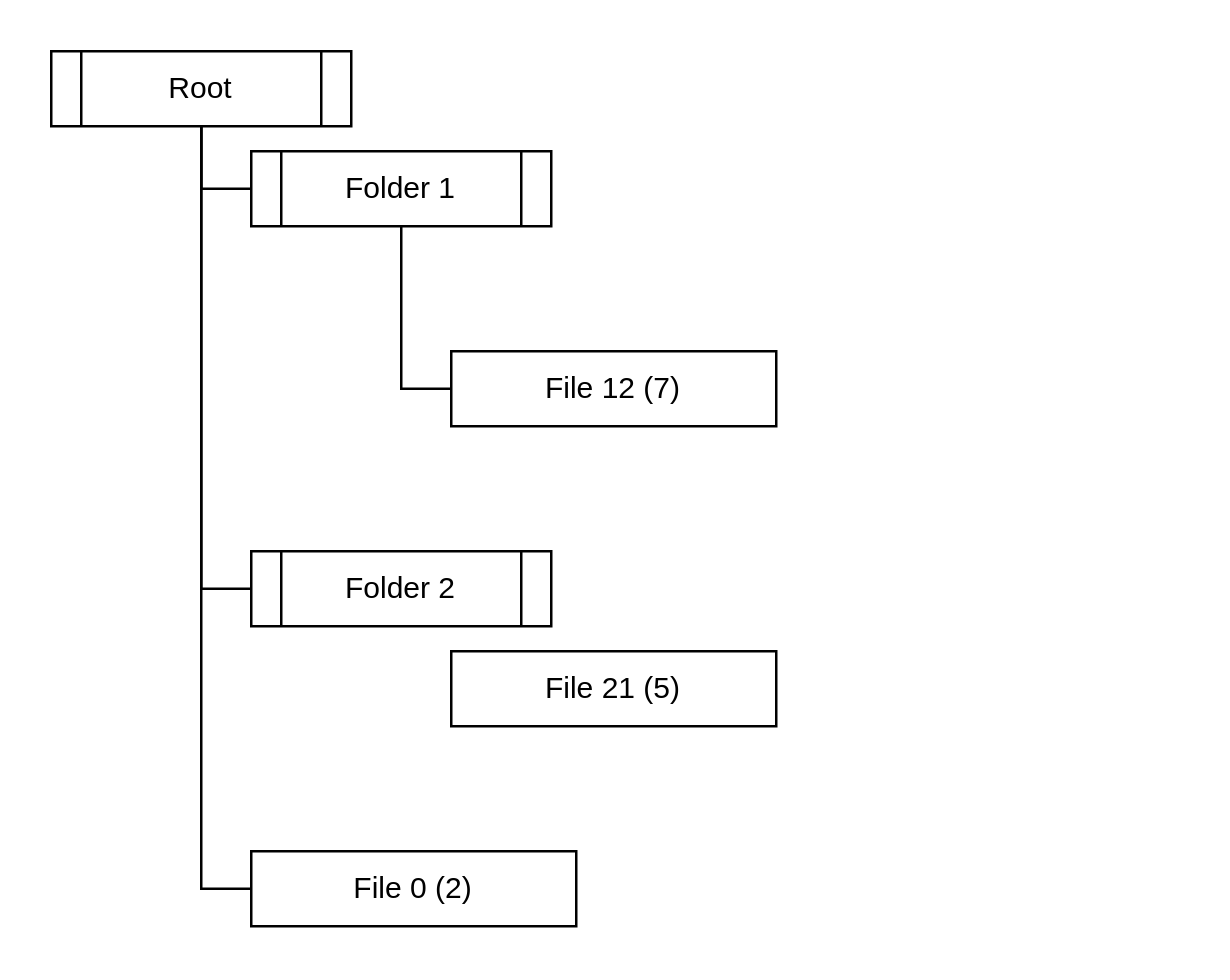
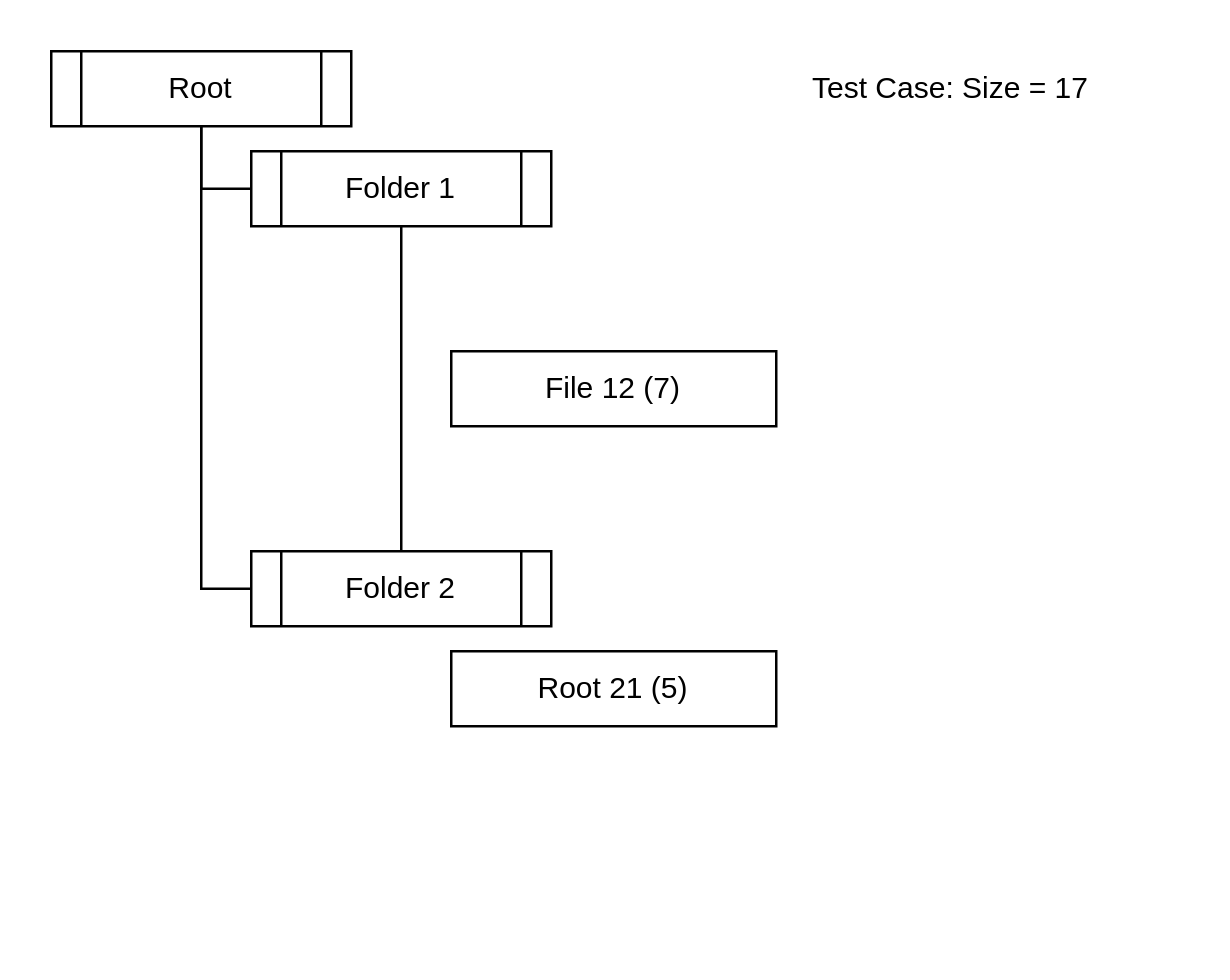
none -> (951, 89)
(424, 389) -> (401, 468)
(614, 689) -> (614, 689)
(201, 766) -> none
(414, 889) -> none
